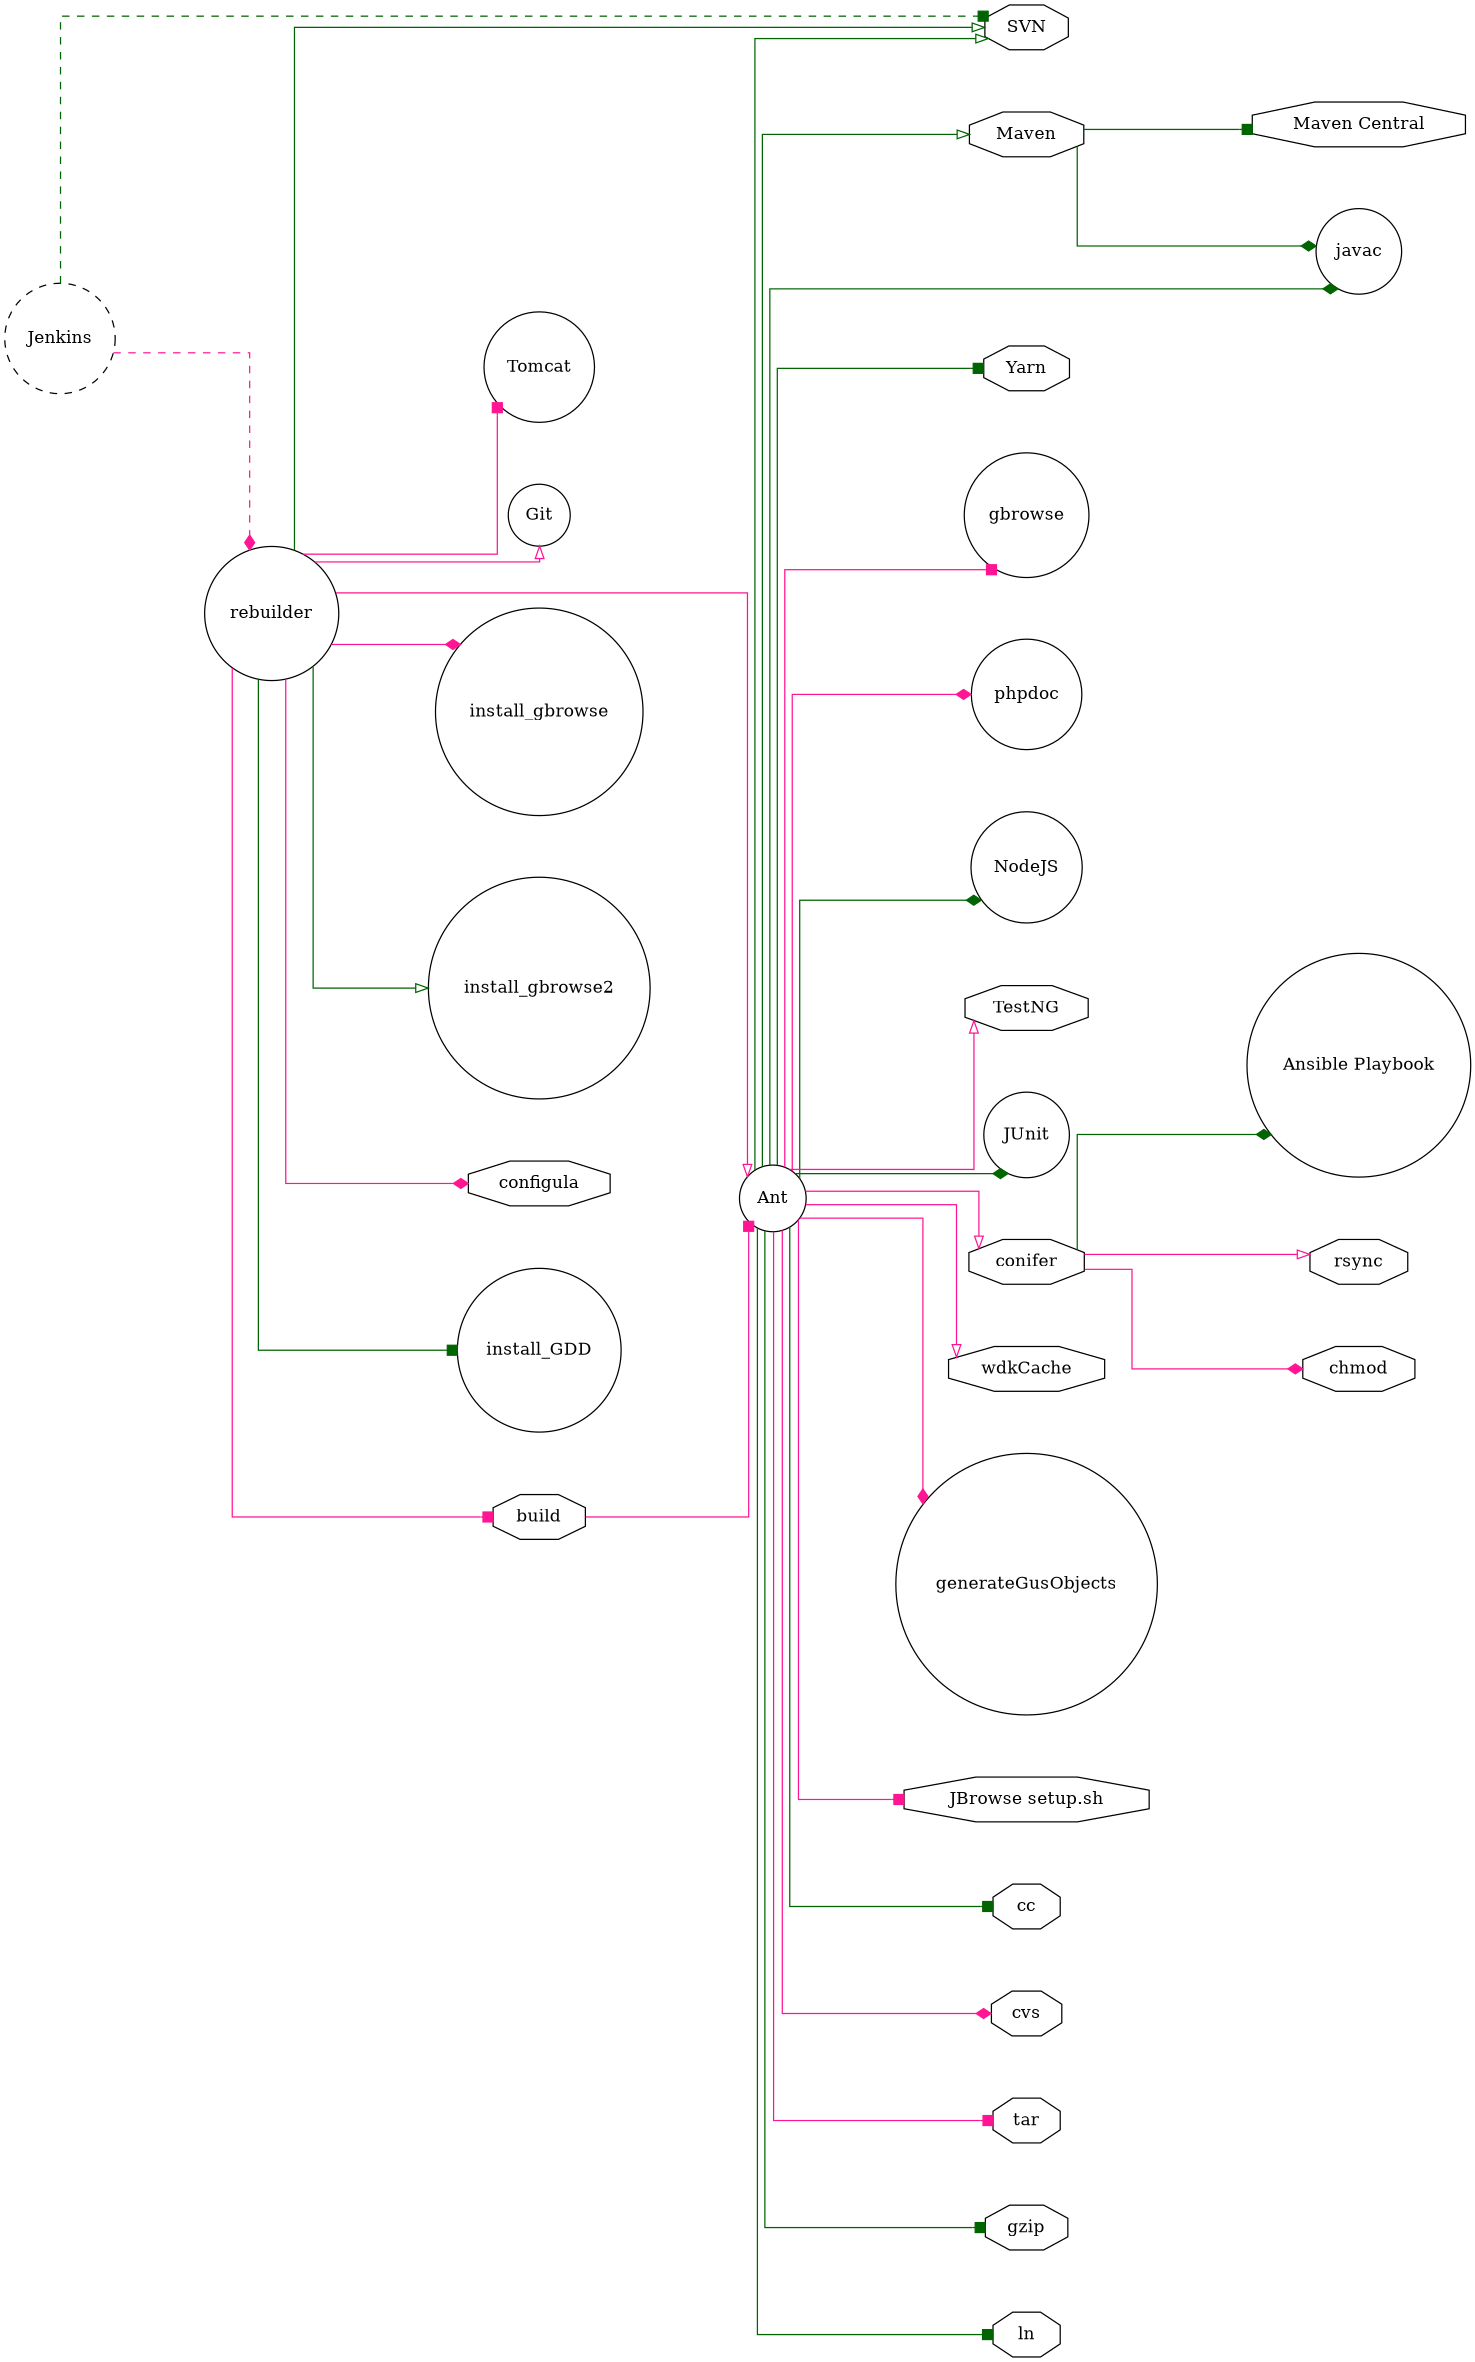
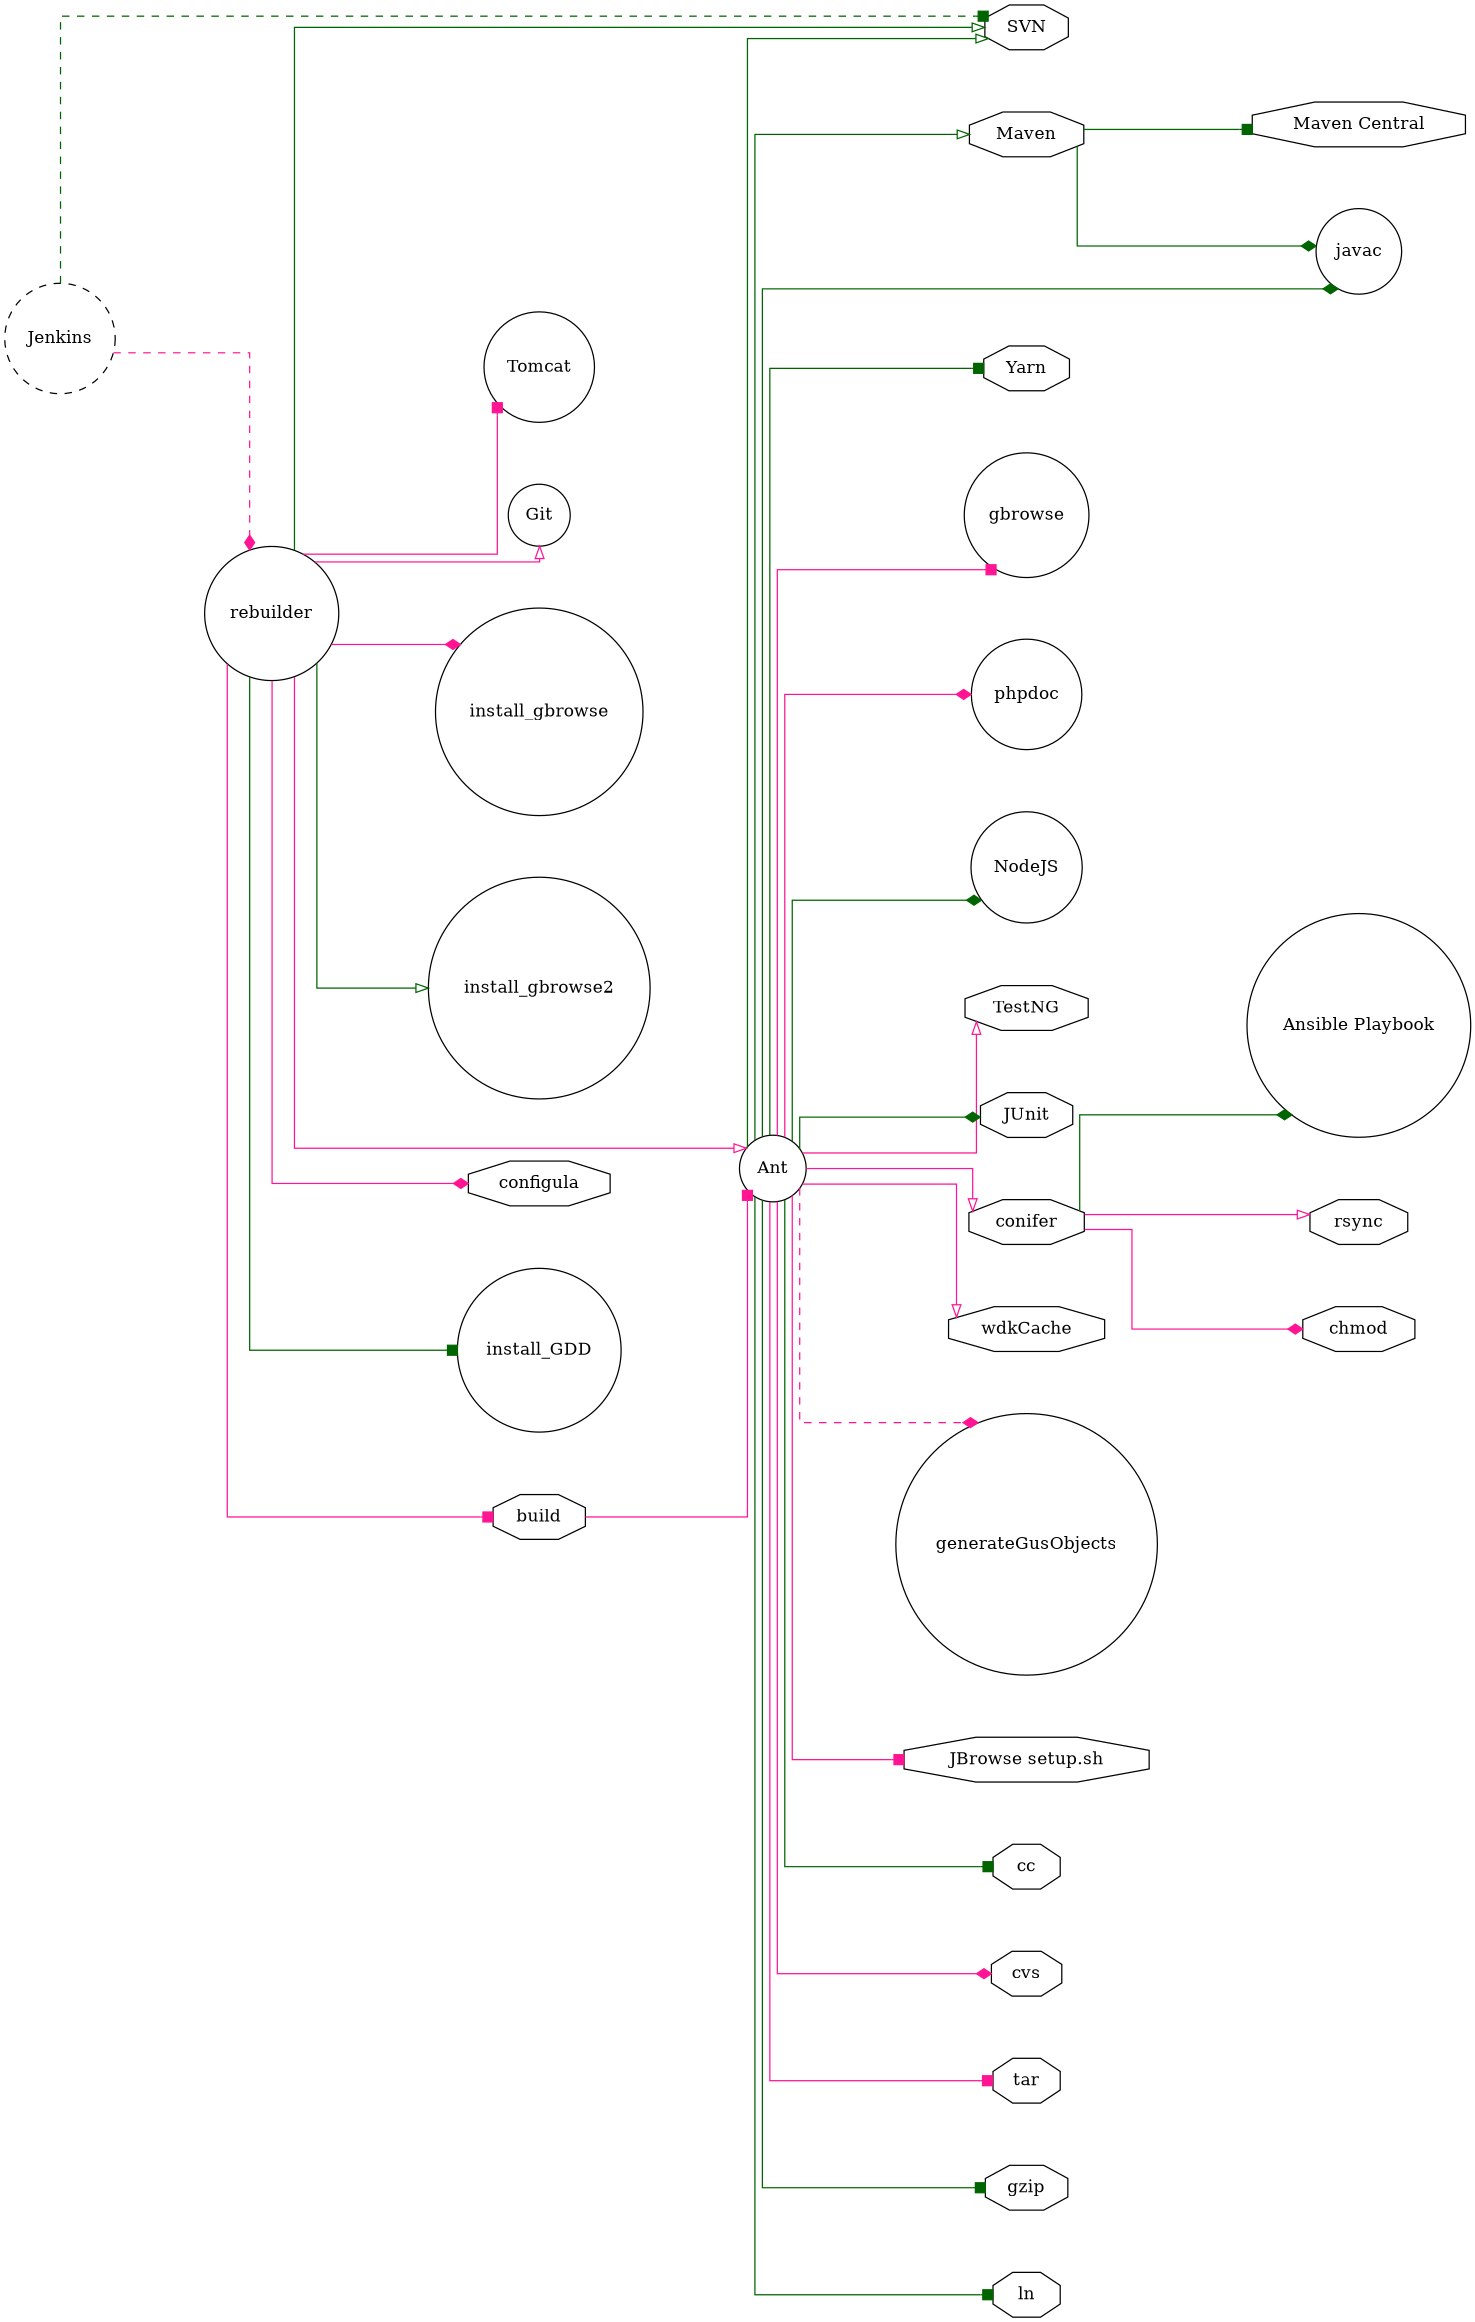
(1027, 1135) -> (1027, 1115)
(923, 1292) -> (800, 1377)
